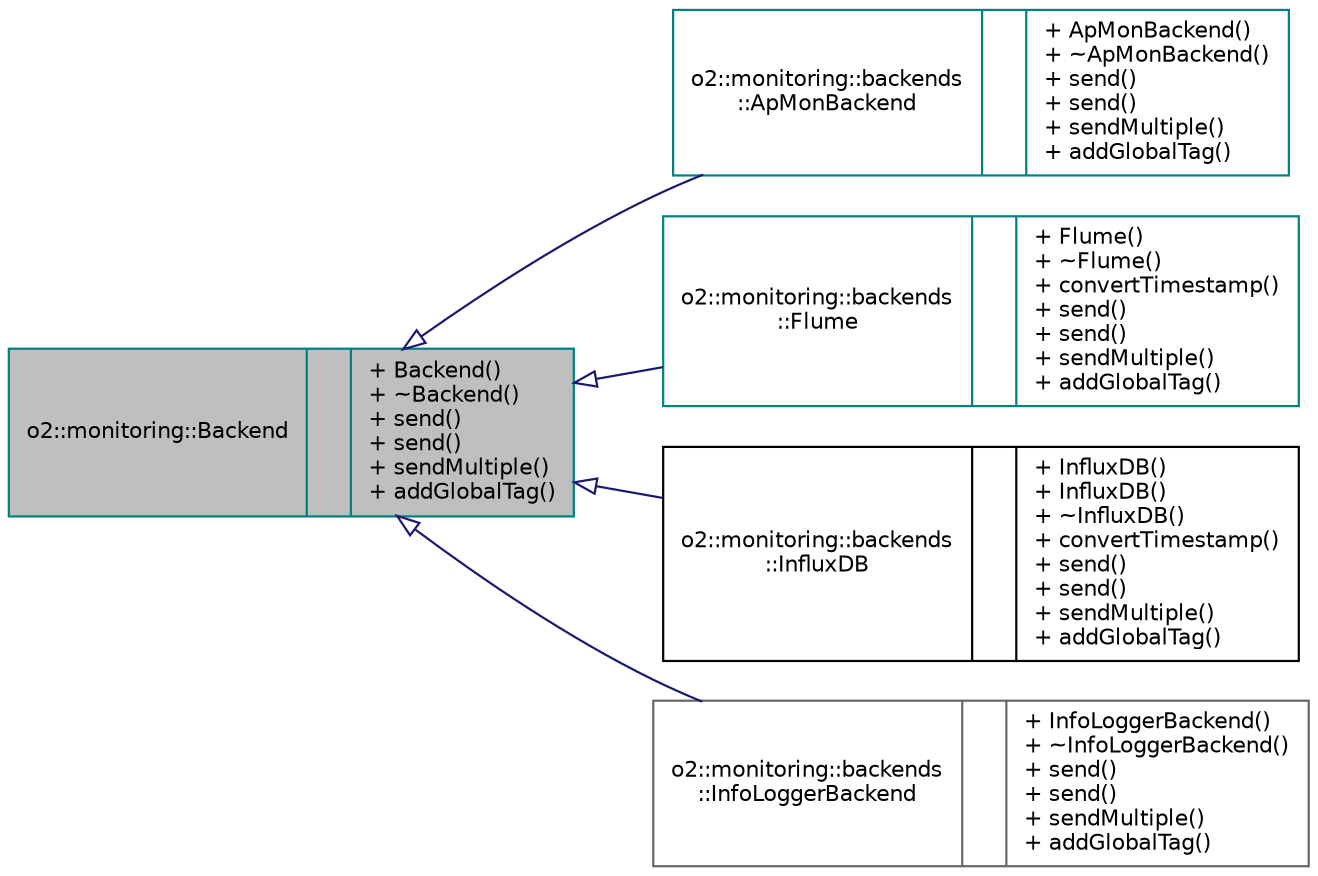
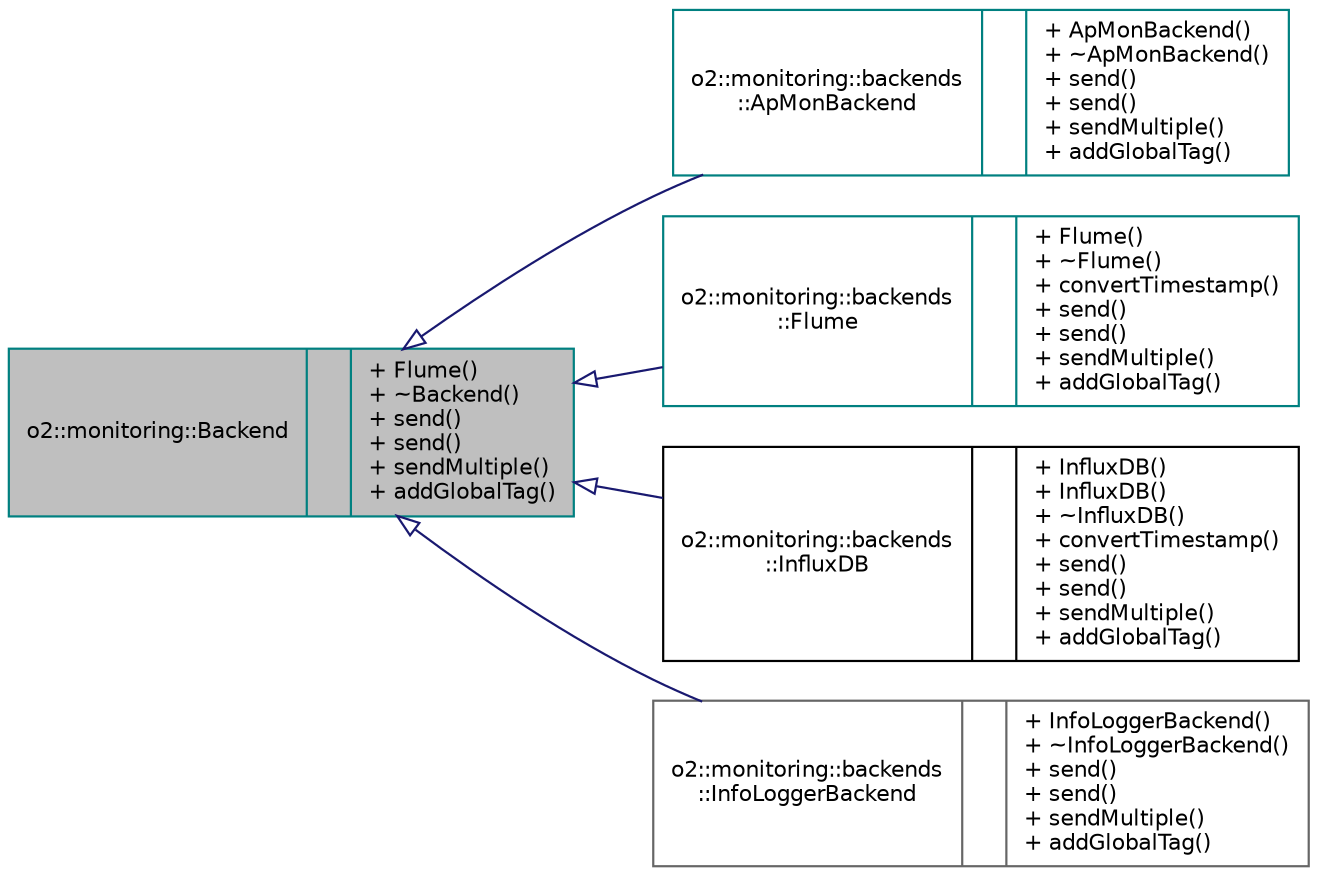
(436, 371) -> (424, 371)
